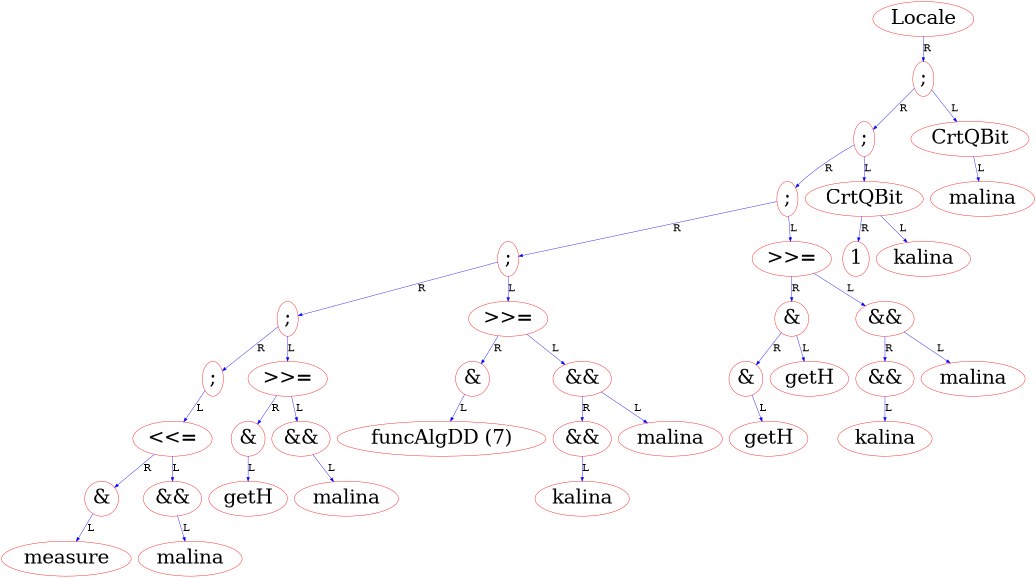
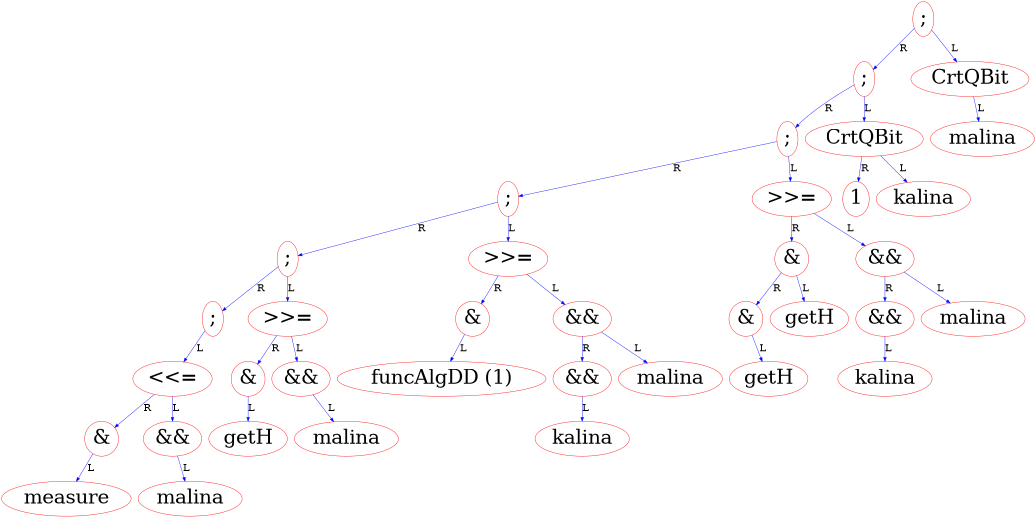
(923, 19) -> none
(442, 439) -> (442, 379)
